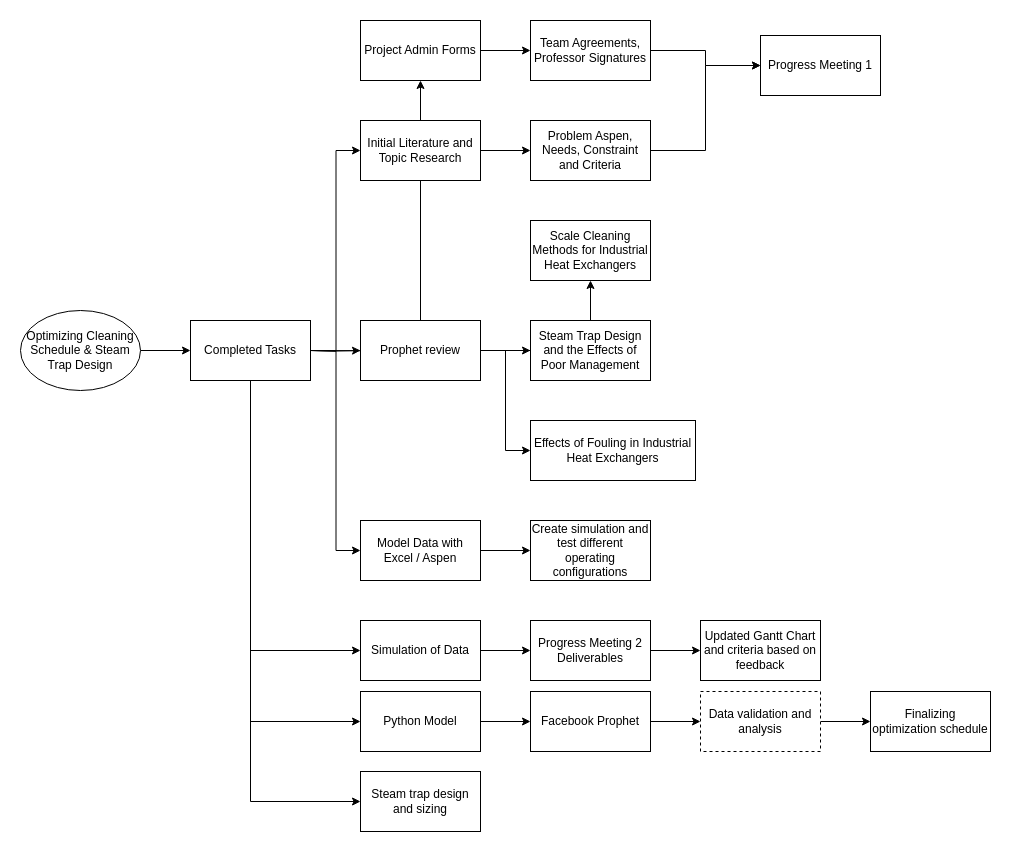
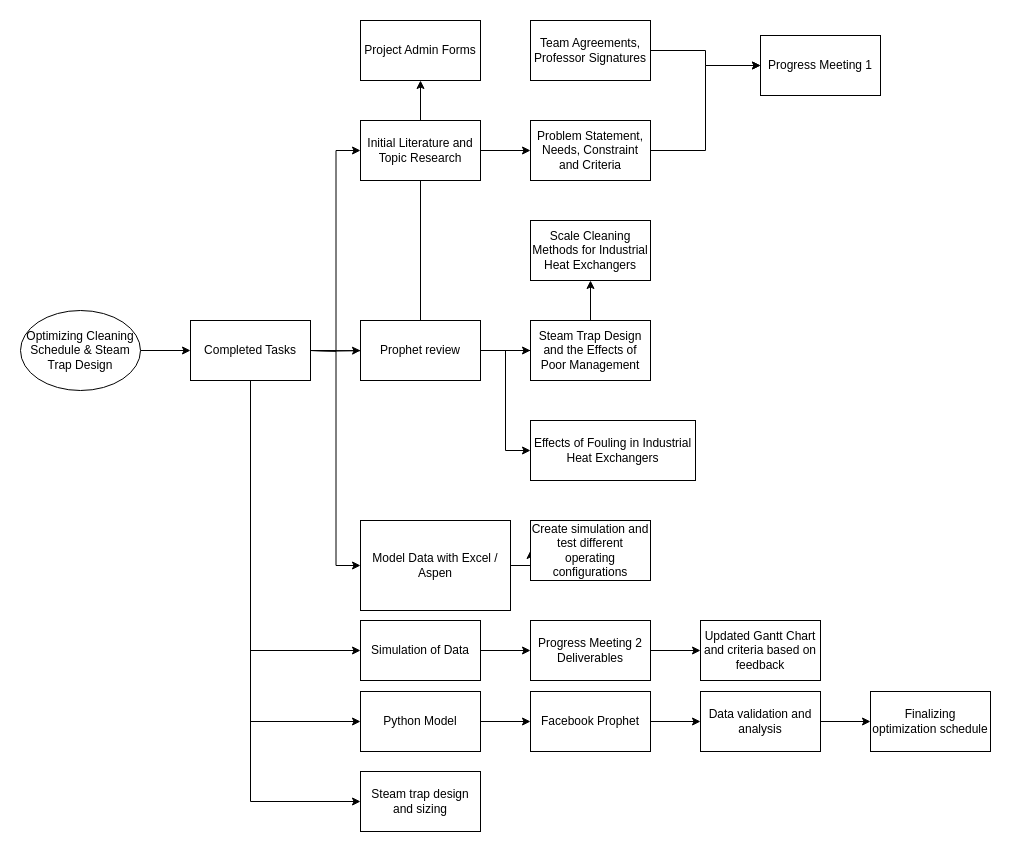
(502, 51) -> none
(591, 151) -> (591, 151)
(421, 551) -> (436, 566)
(761, 722) -> (761, 722)
